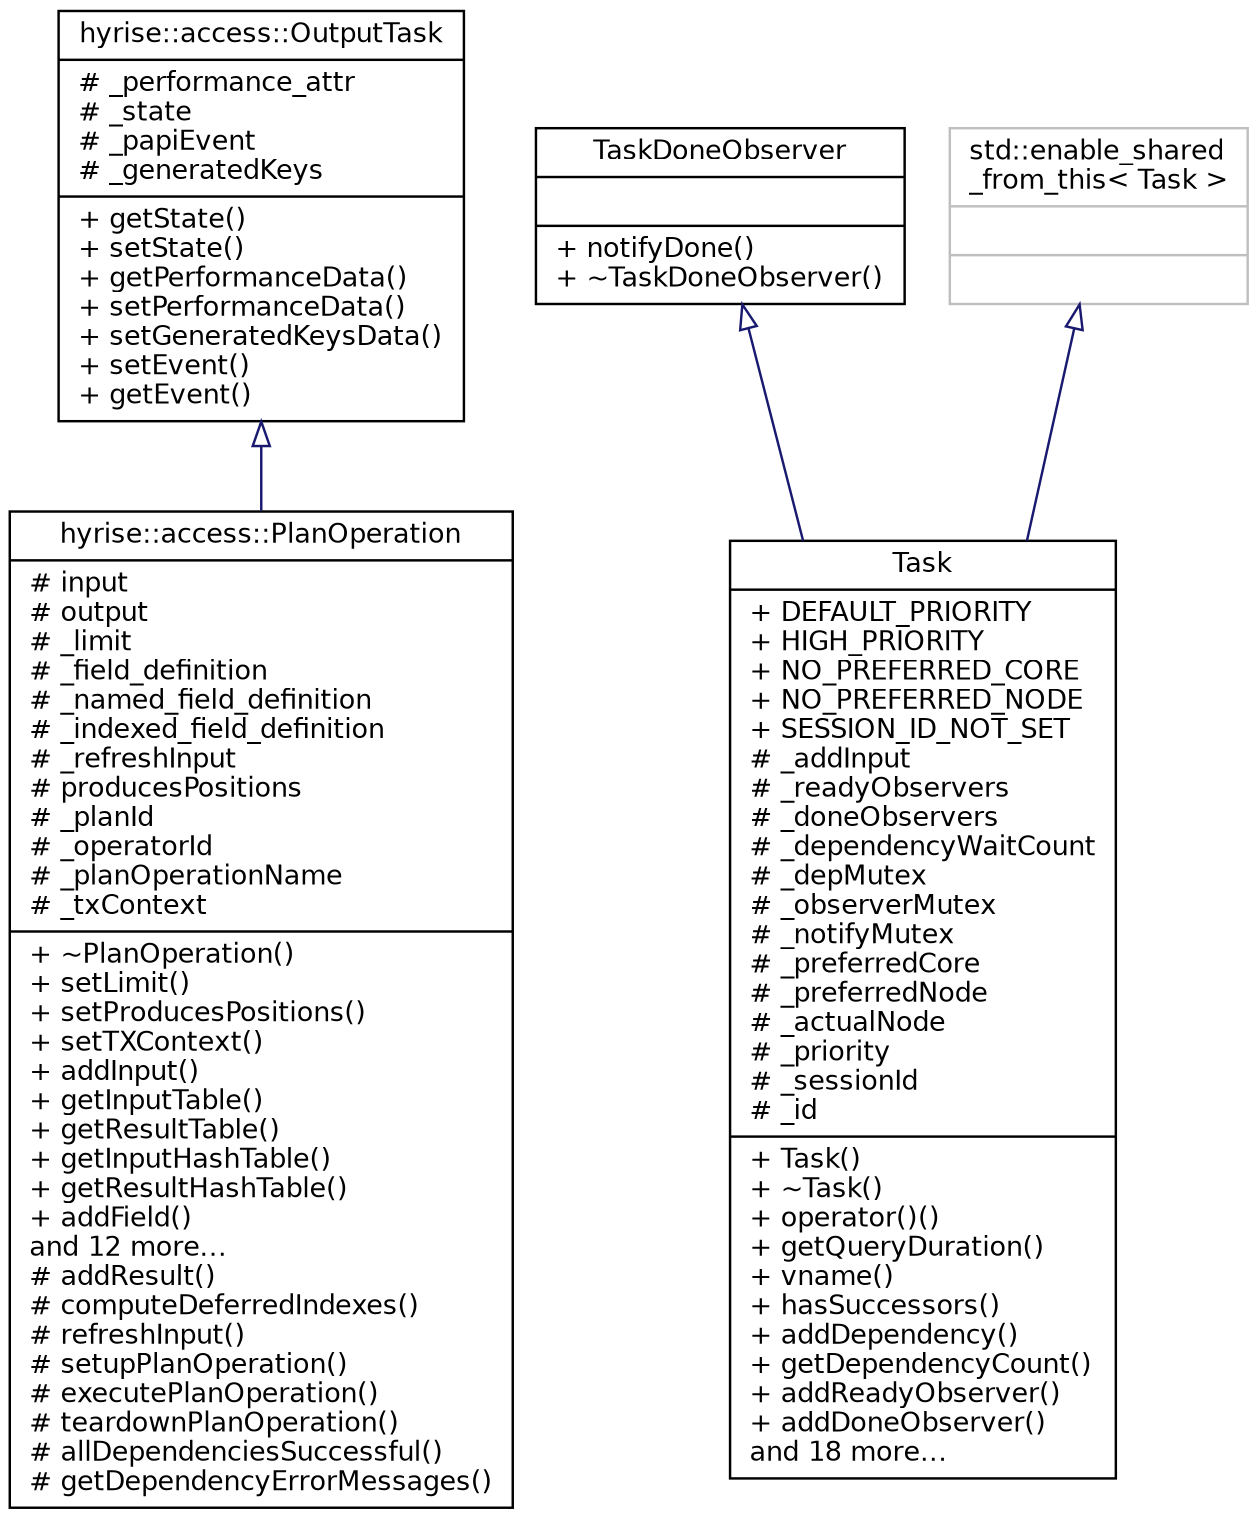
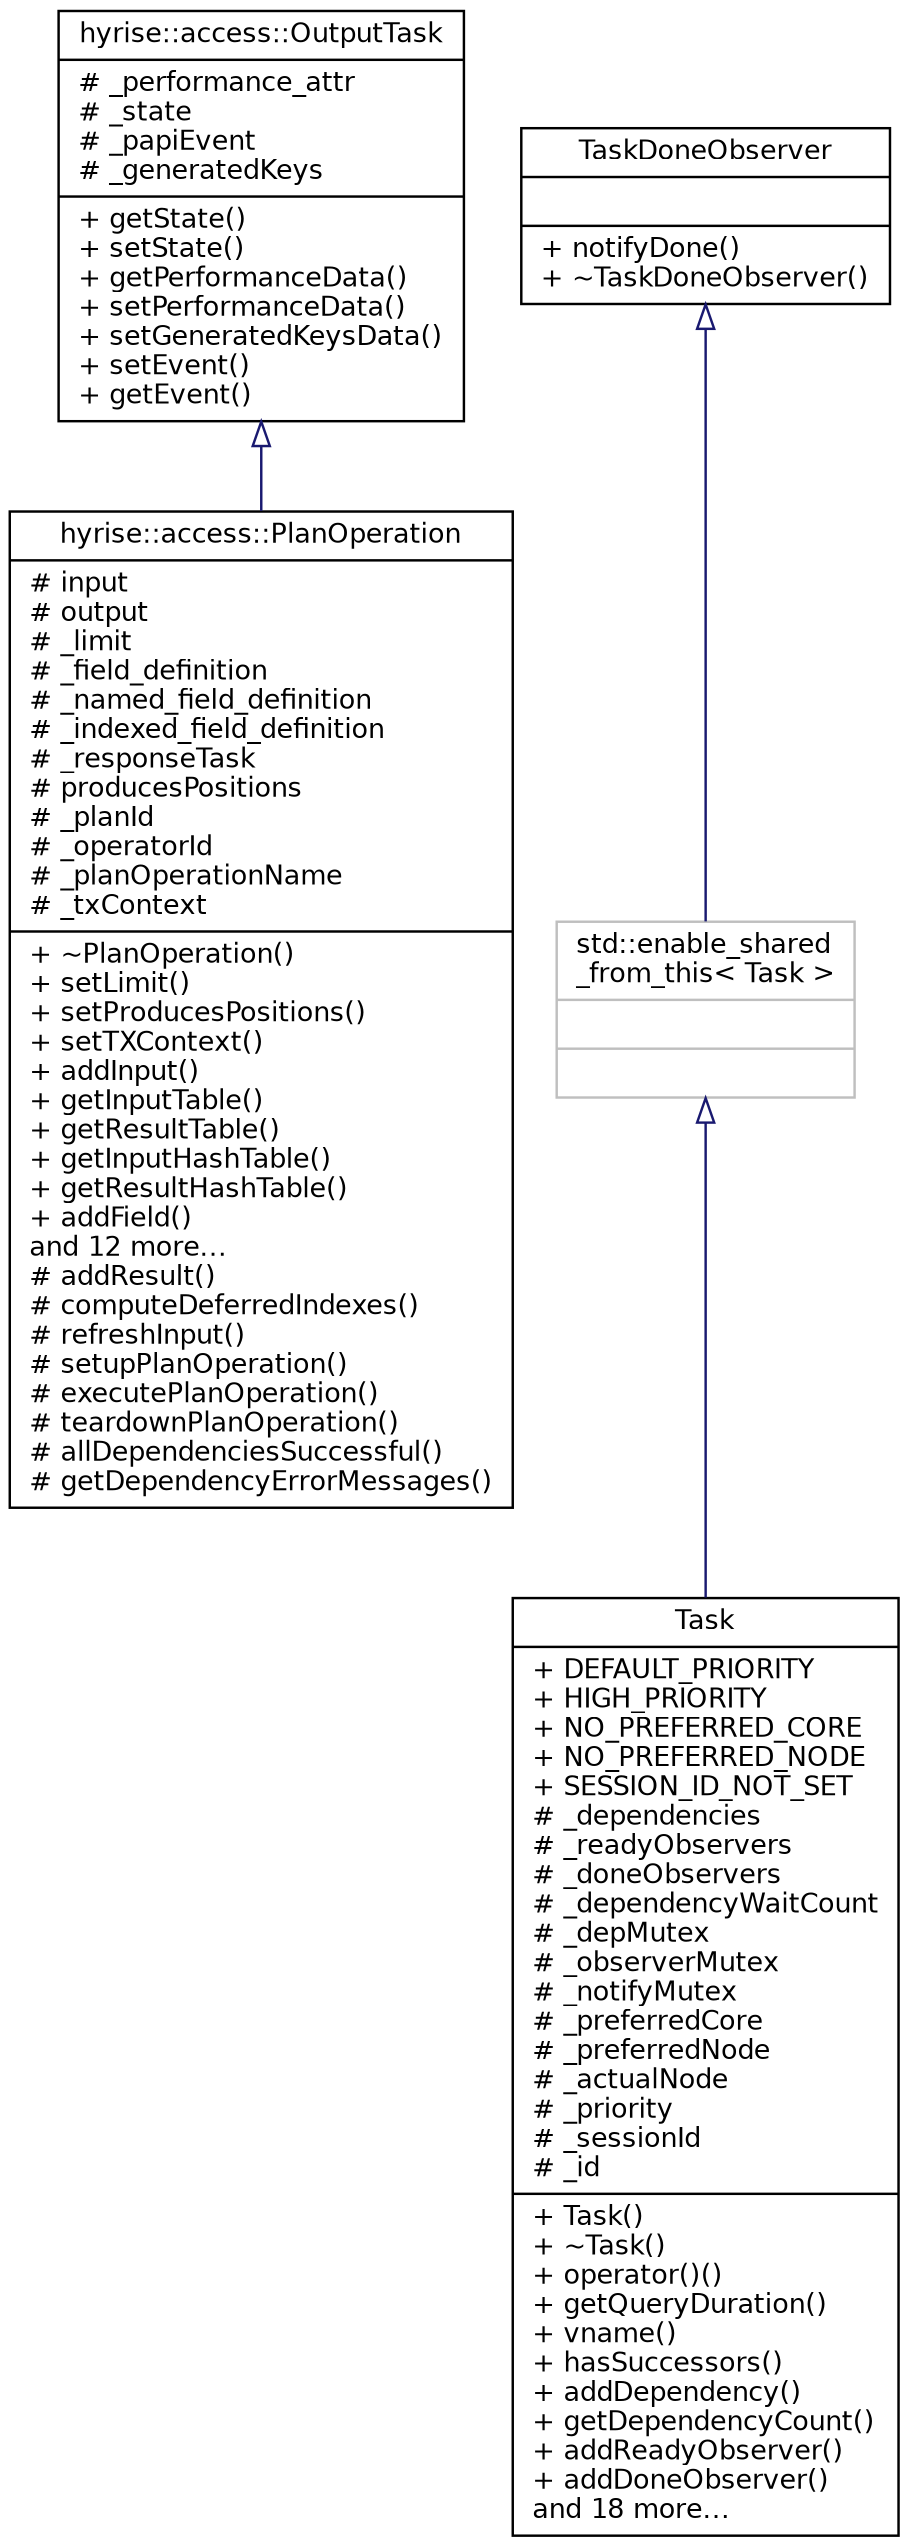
(776, 434) -> (706, 626)
(133, 759) -> (143, 759)
(831, 759) -> (647, 1817)
